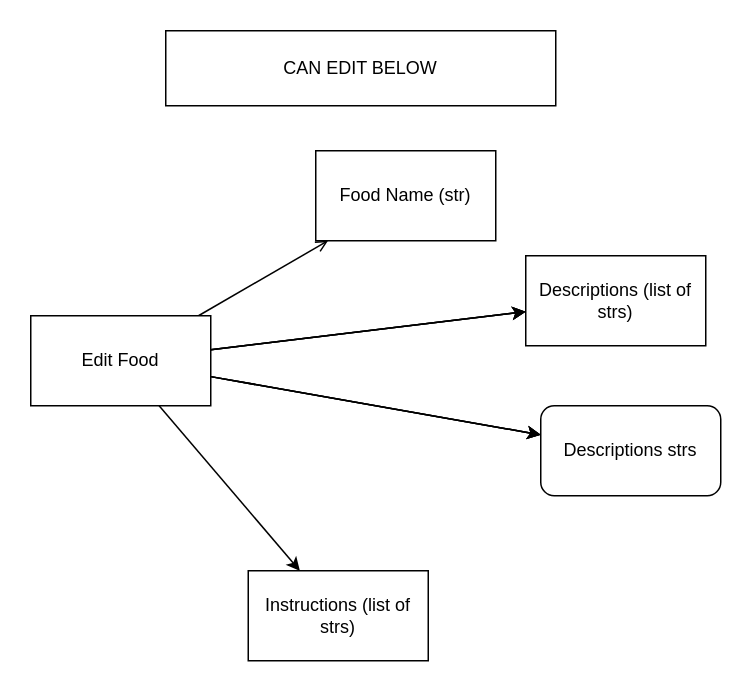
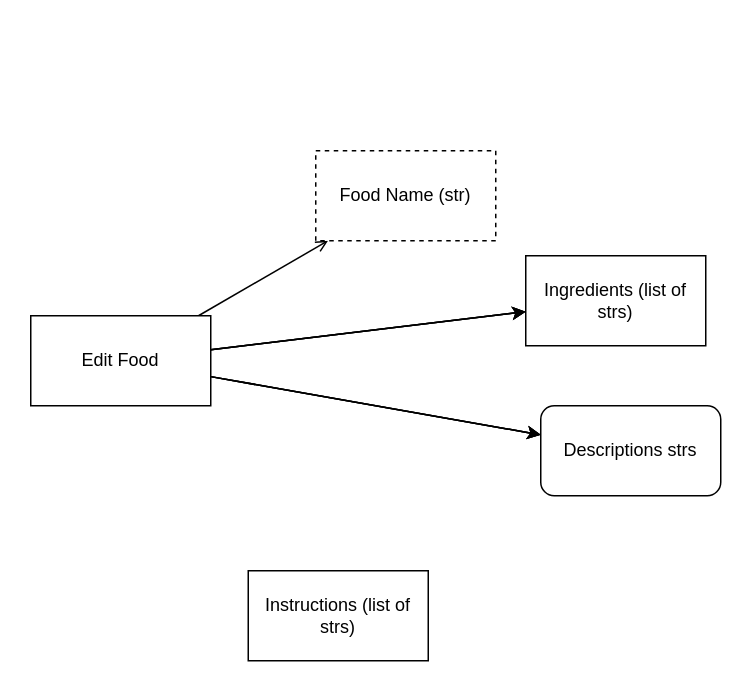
(361, 68) -> none
(406, 196) -> (406, 196)
(616, 301) -> (616, 301)
(226, 484) -> none
